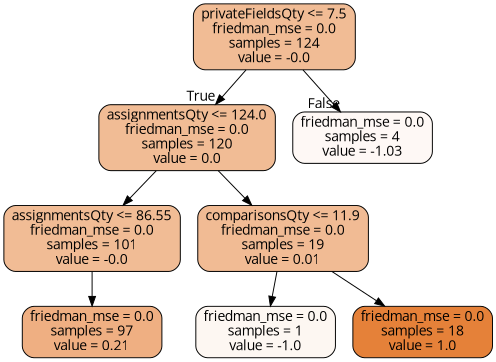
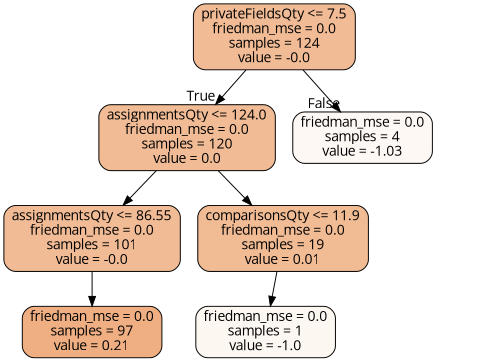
(423, 332) -> none
